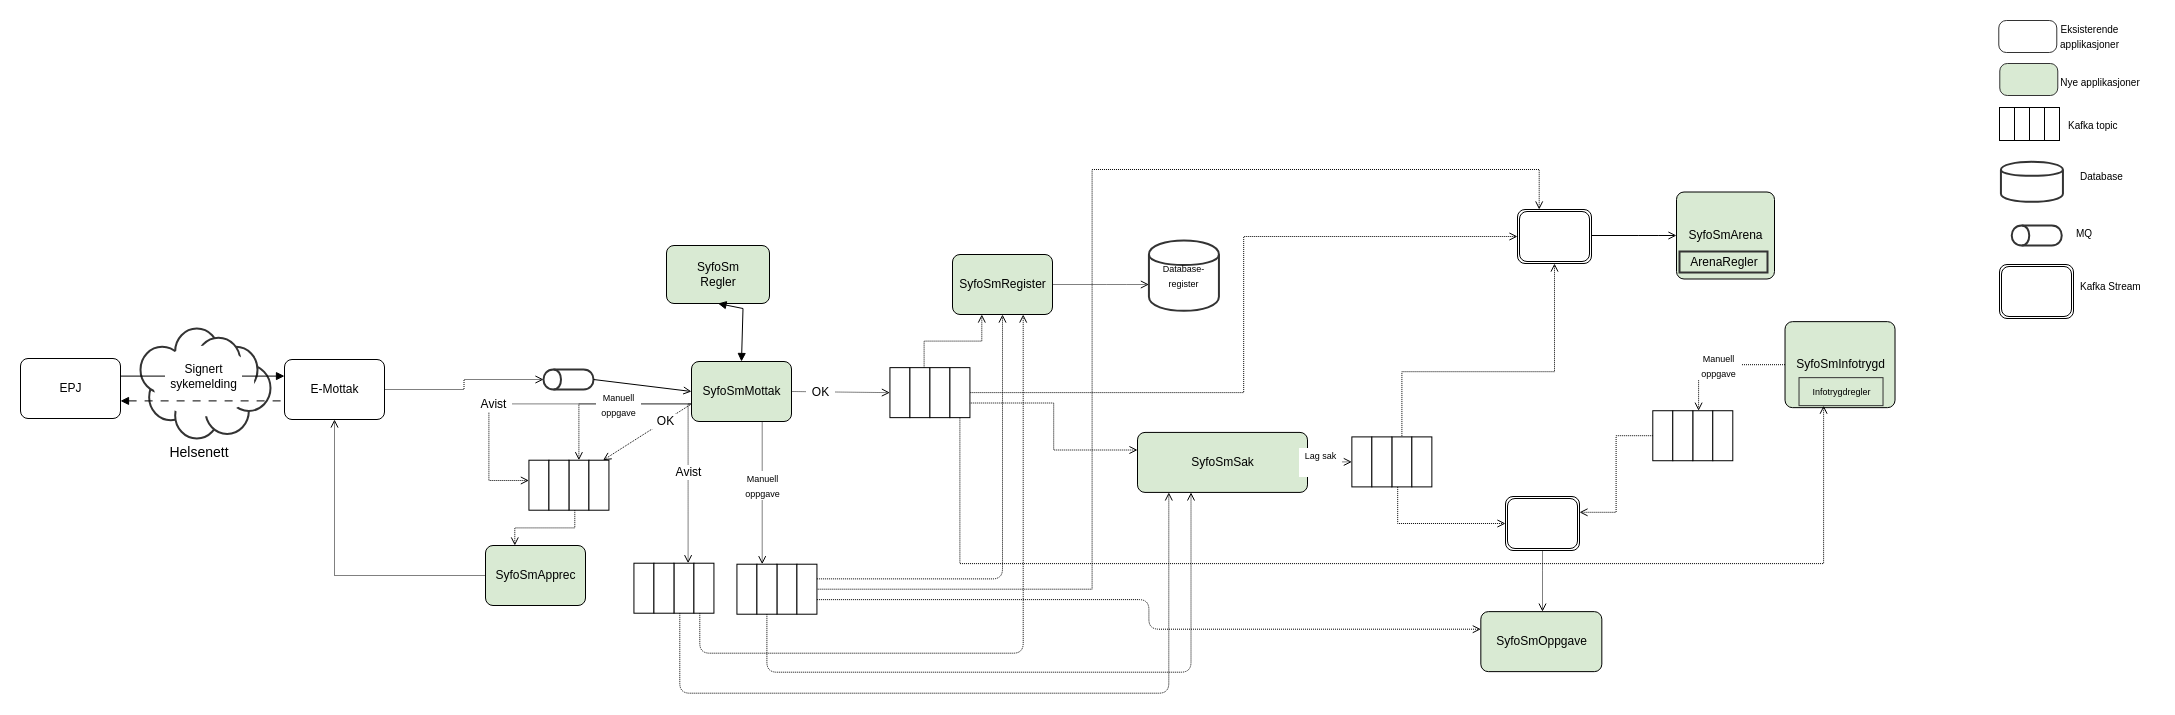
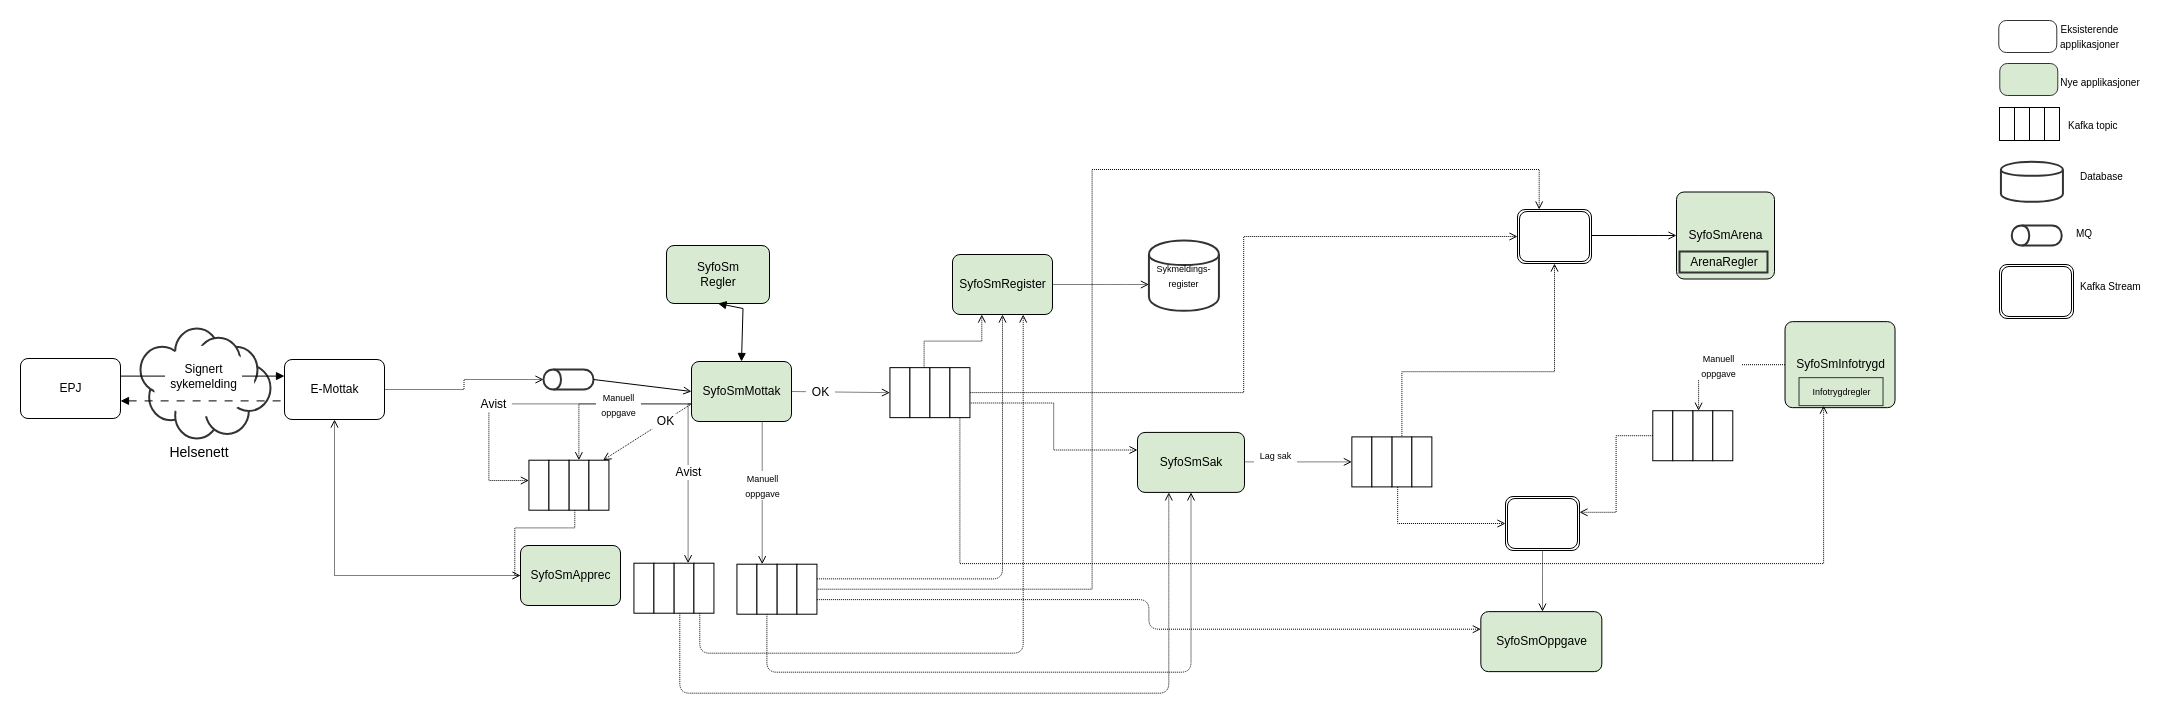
(1184, 276) -> (1184, 276)
(1223, 462) -> (1191, 462)
(536, 576) -> (571, 576)
